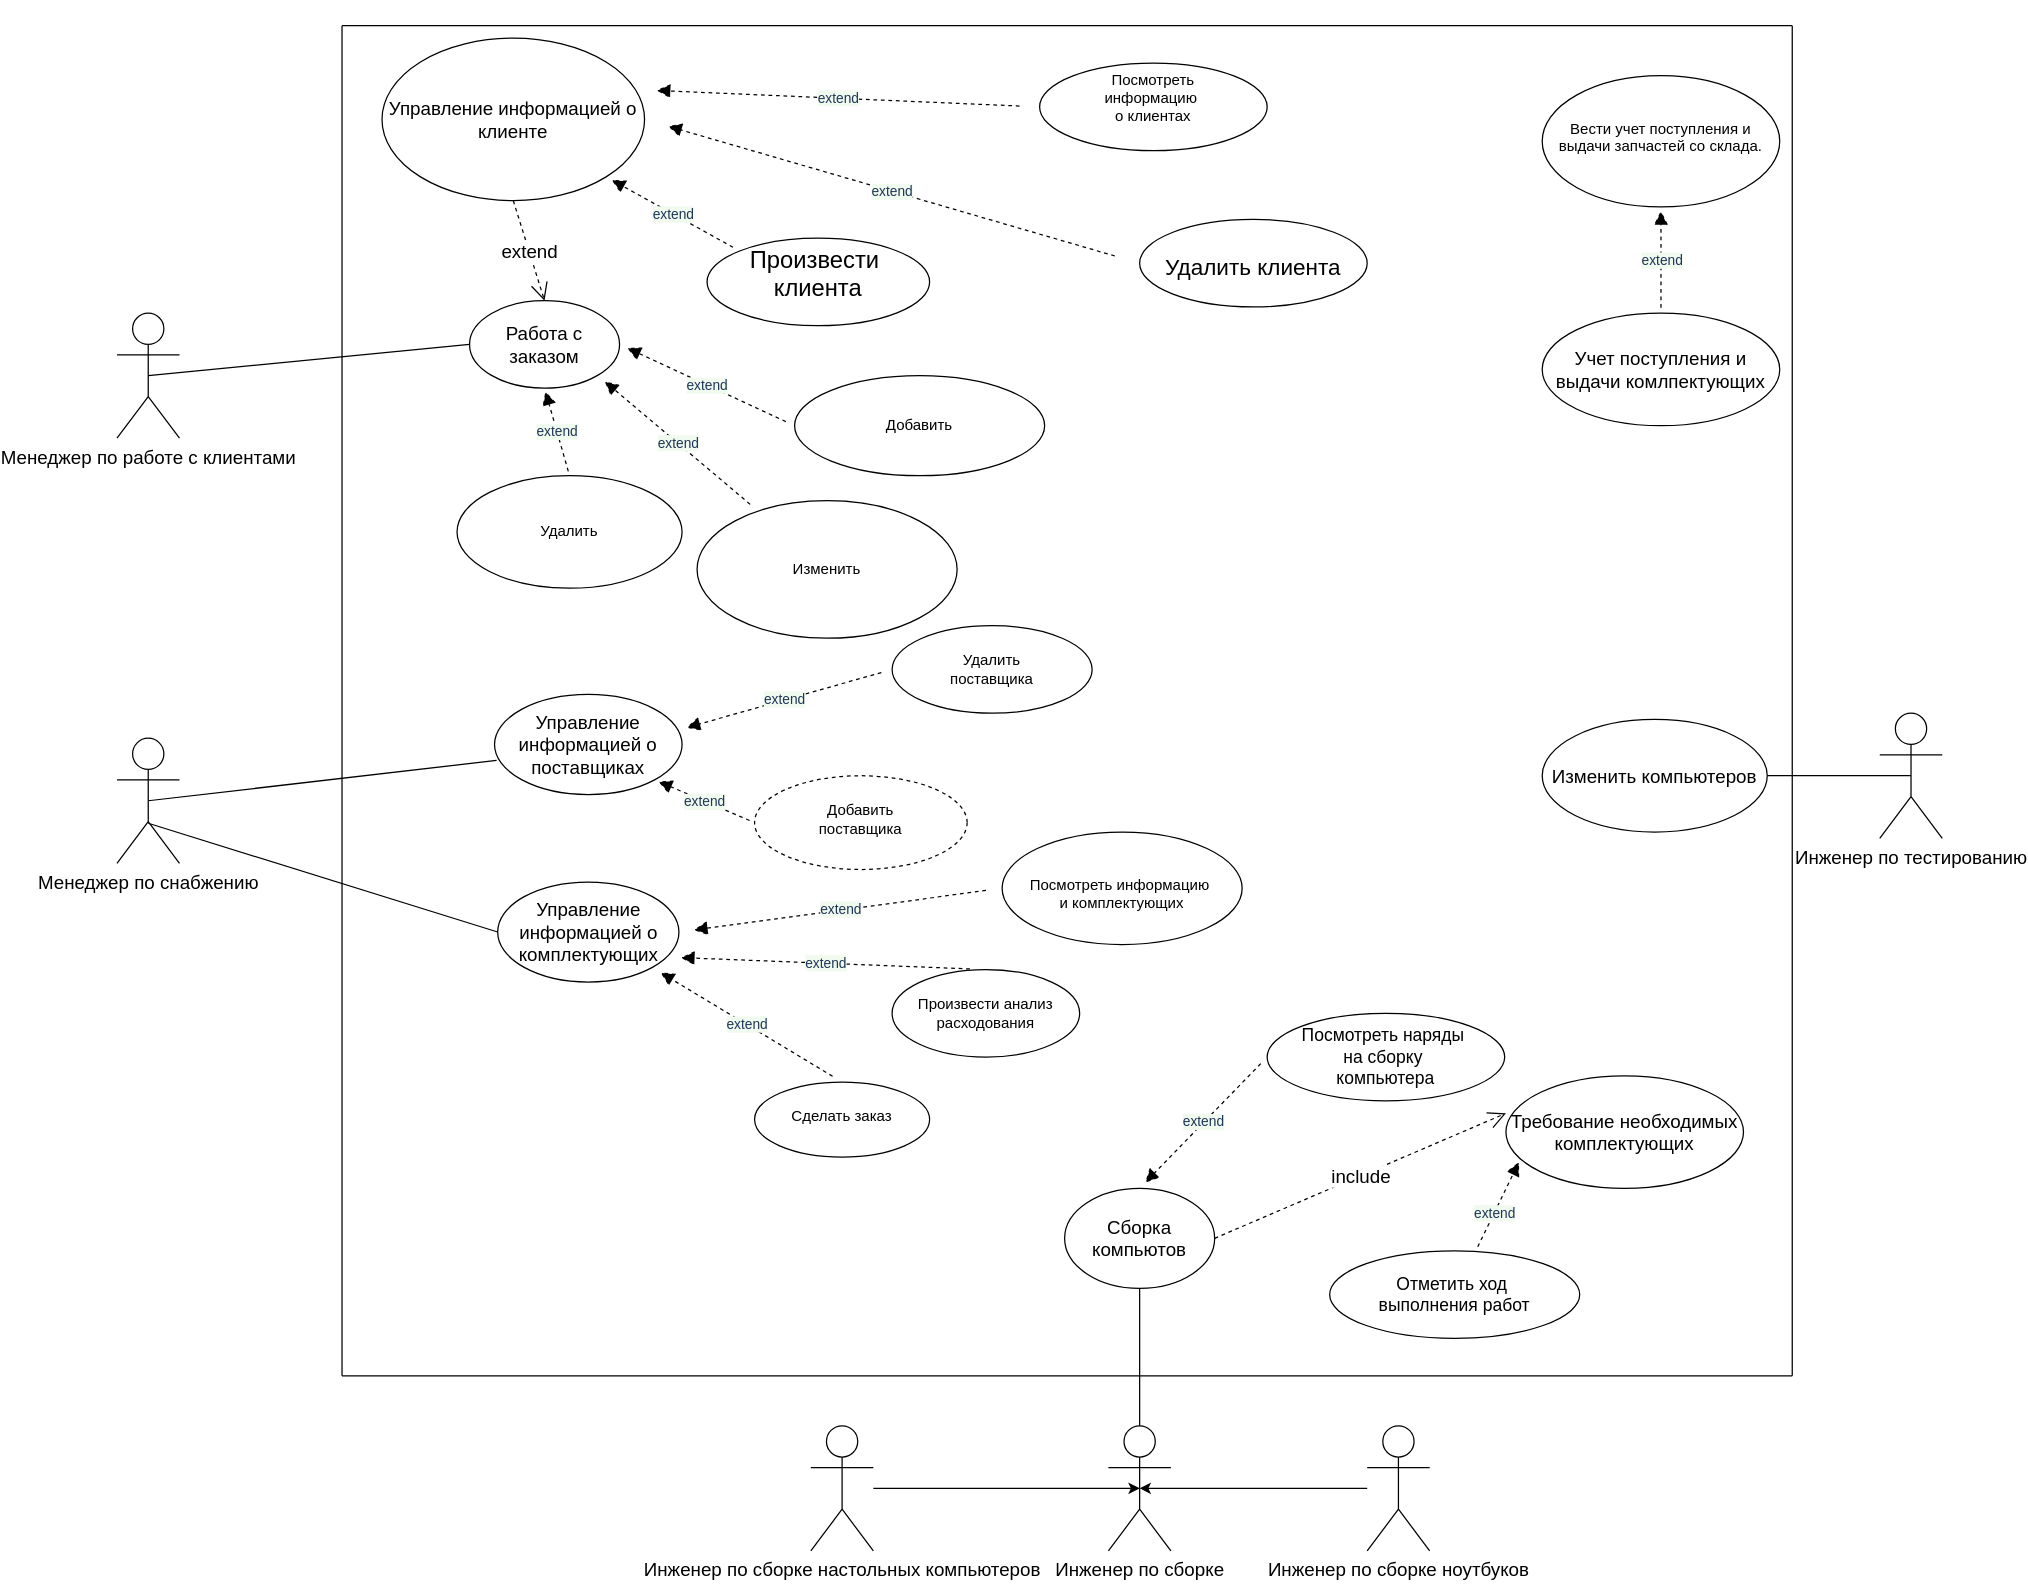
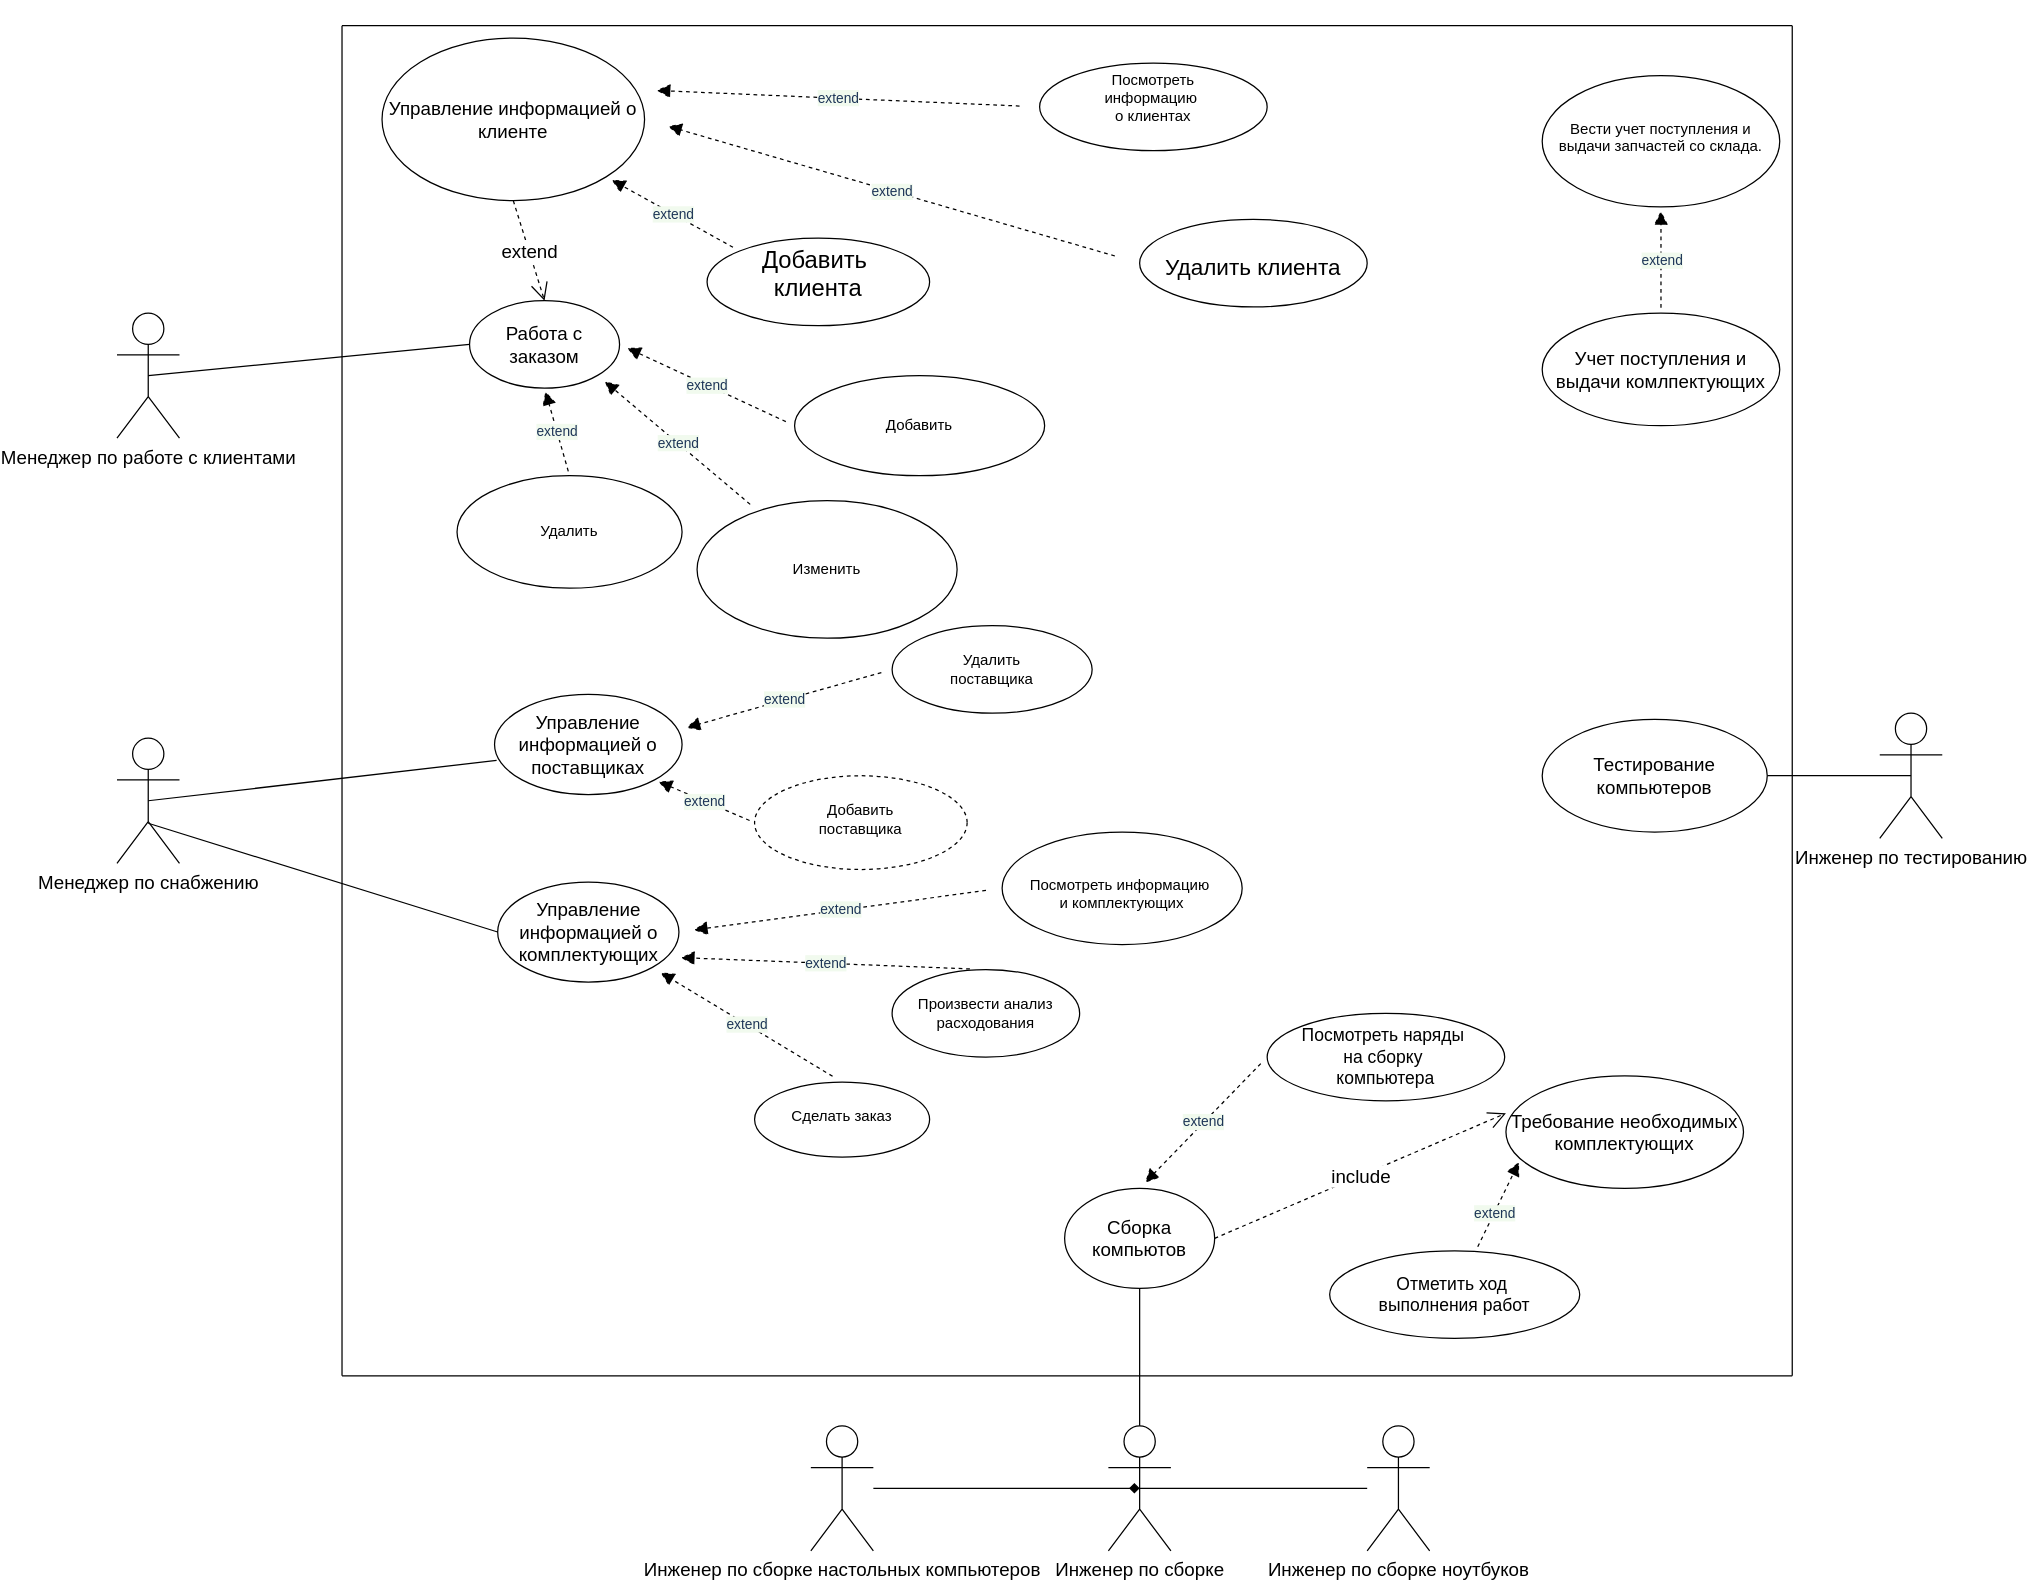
(818, 265) -> (818, 265)
(1654, 776) -> (1654, 776)
(1129, 1488) -> (1129, 1488)
(1149, 1488) -> (1146, 1488)
